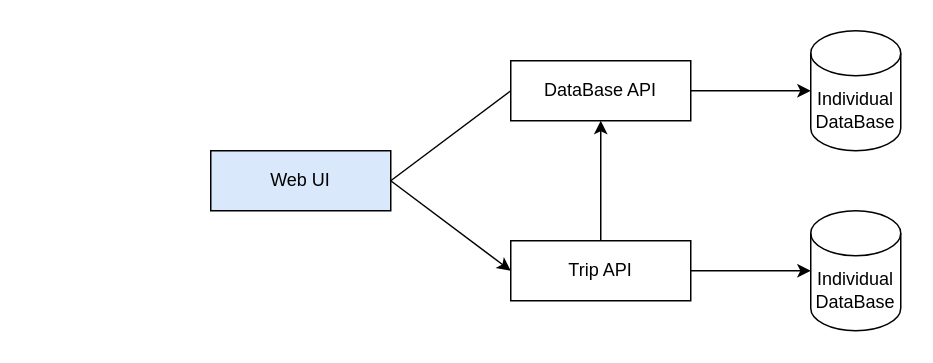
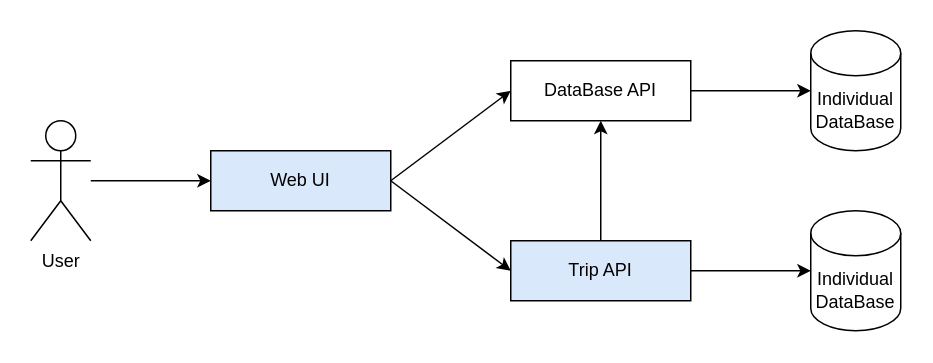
(505, 95) -> (502, 98)
none -> (61, 181)
none -> (146, 181)
(601, 271) -> (601, 271)
